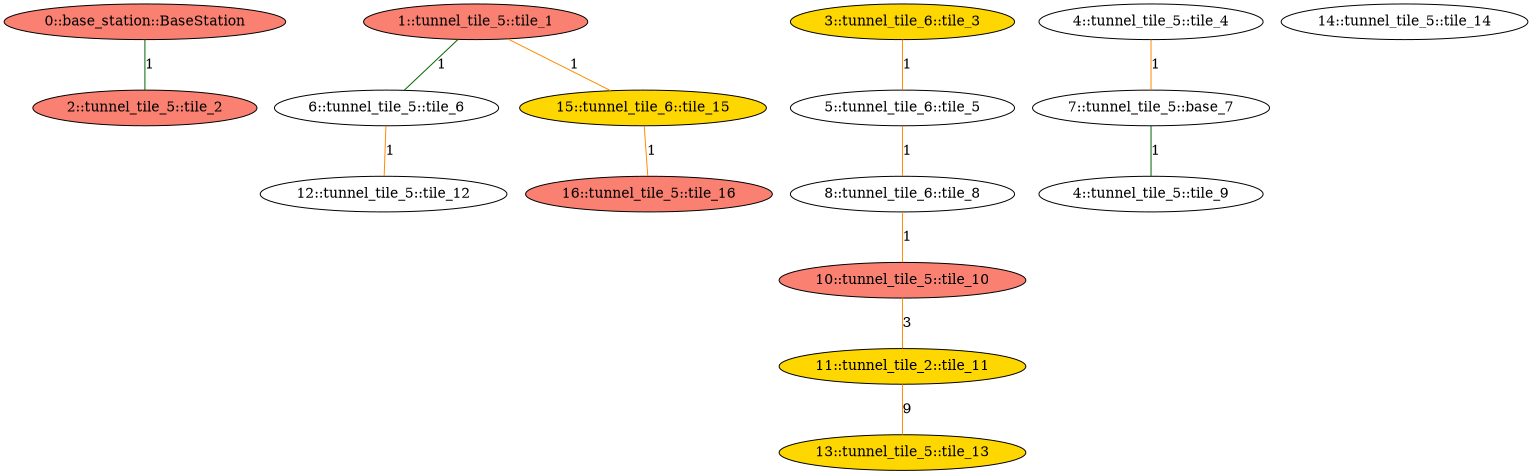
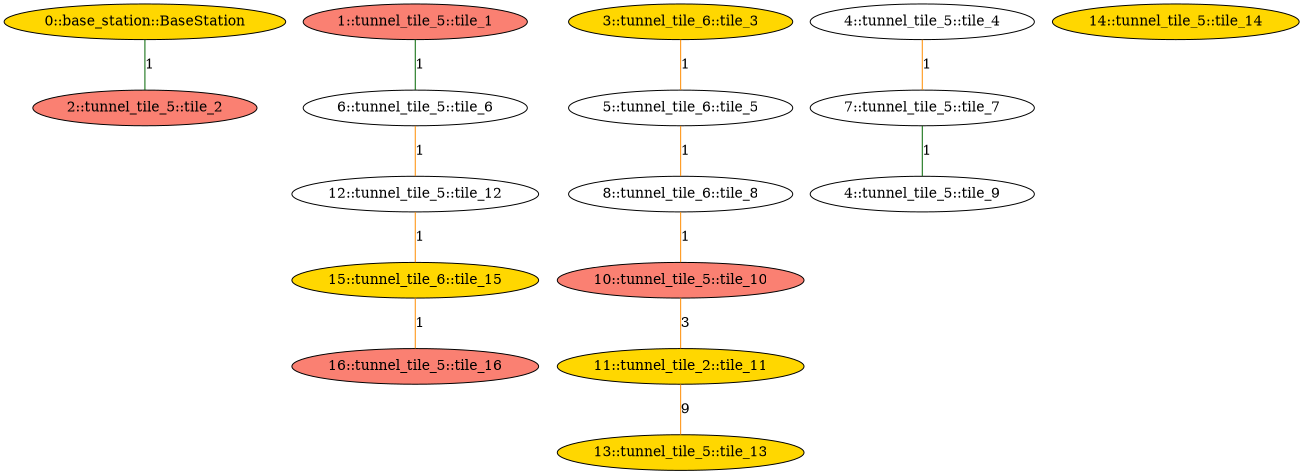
(145, 22) -> (145, 22)
(1405, 22) -> (1176, 22)
(559, 65) -> (415, 237)
(1151, 108) -> (922, 108)
